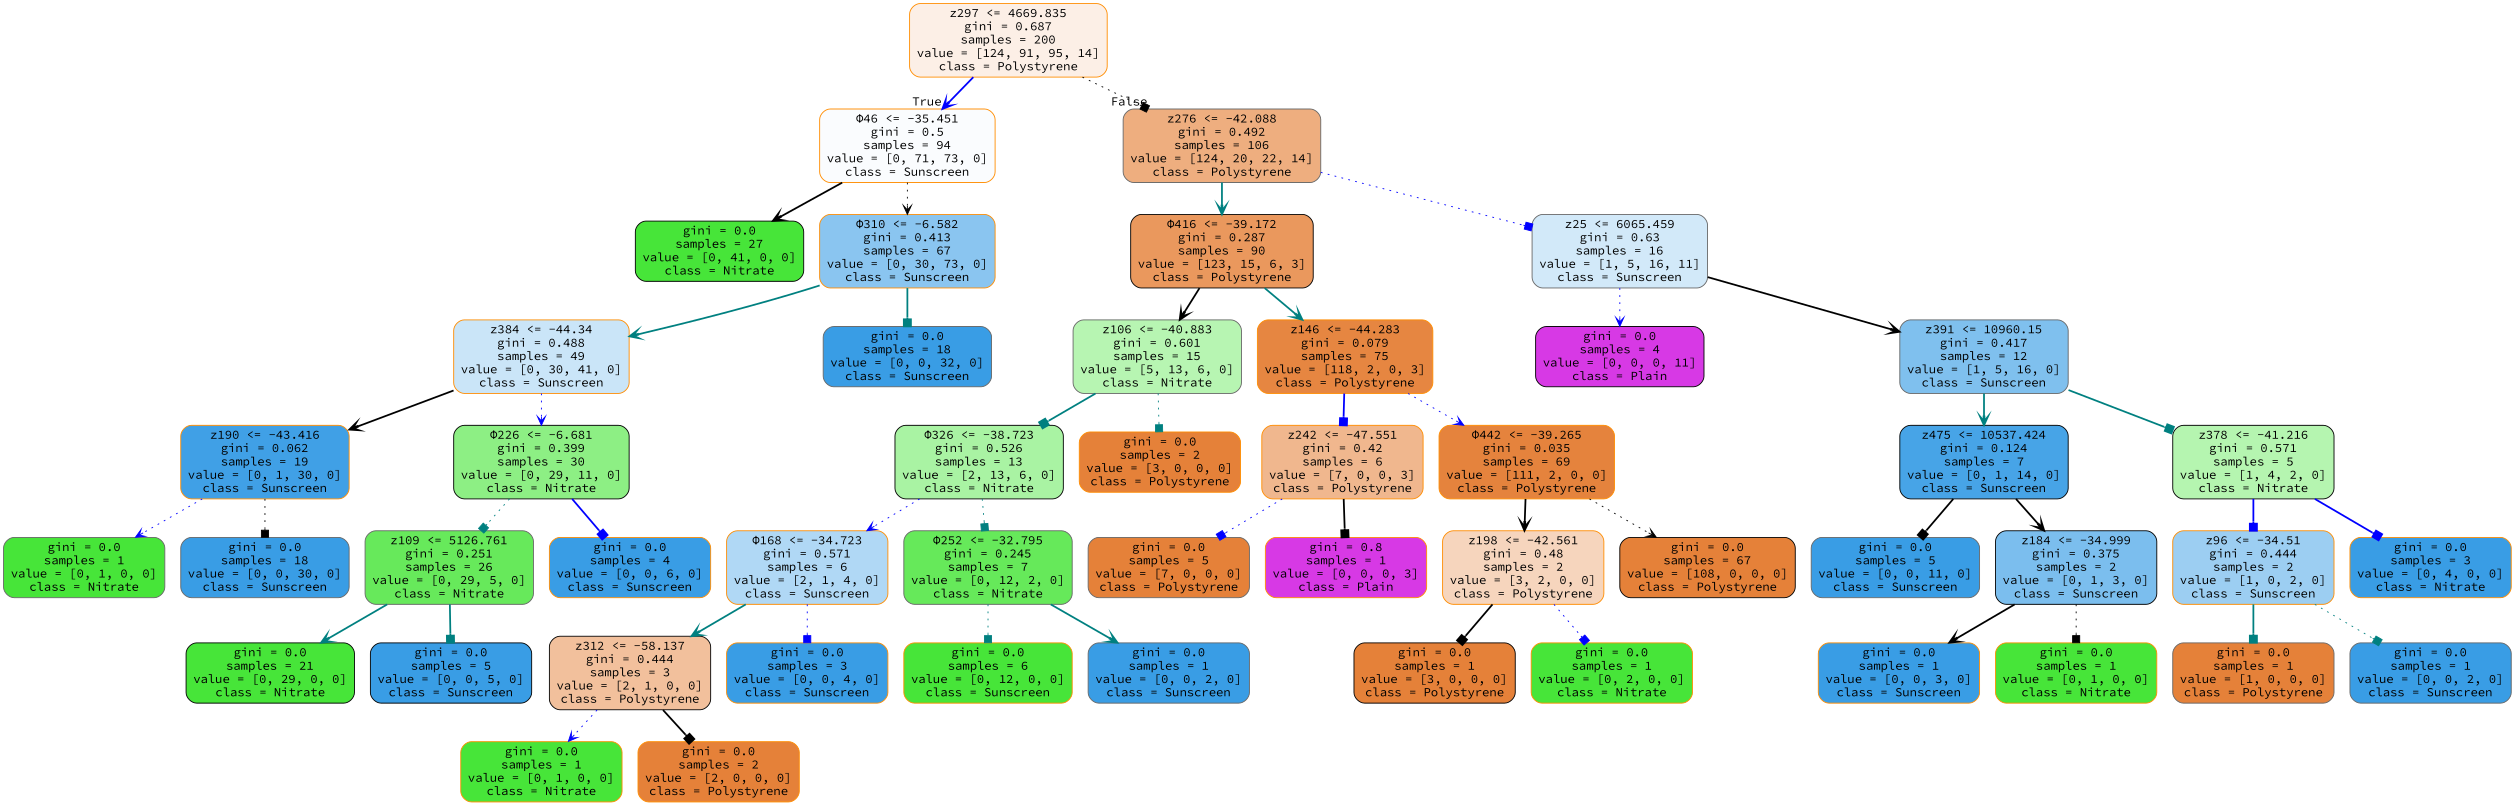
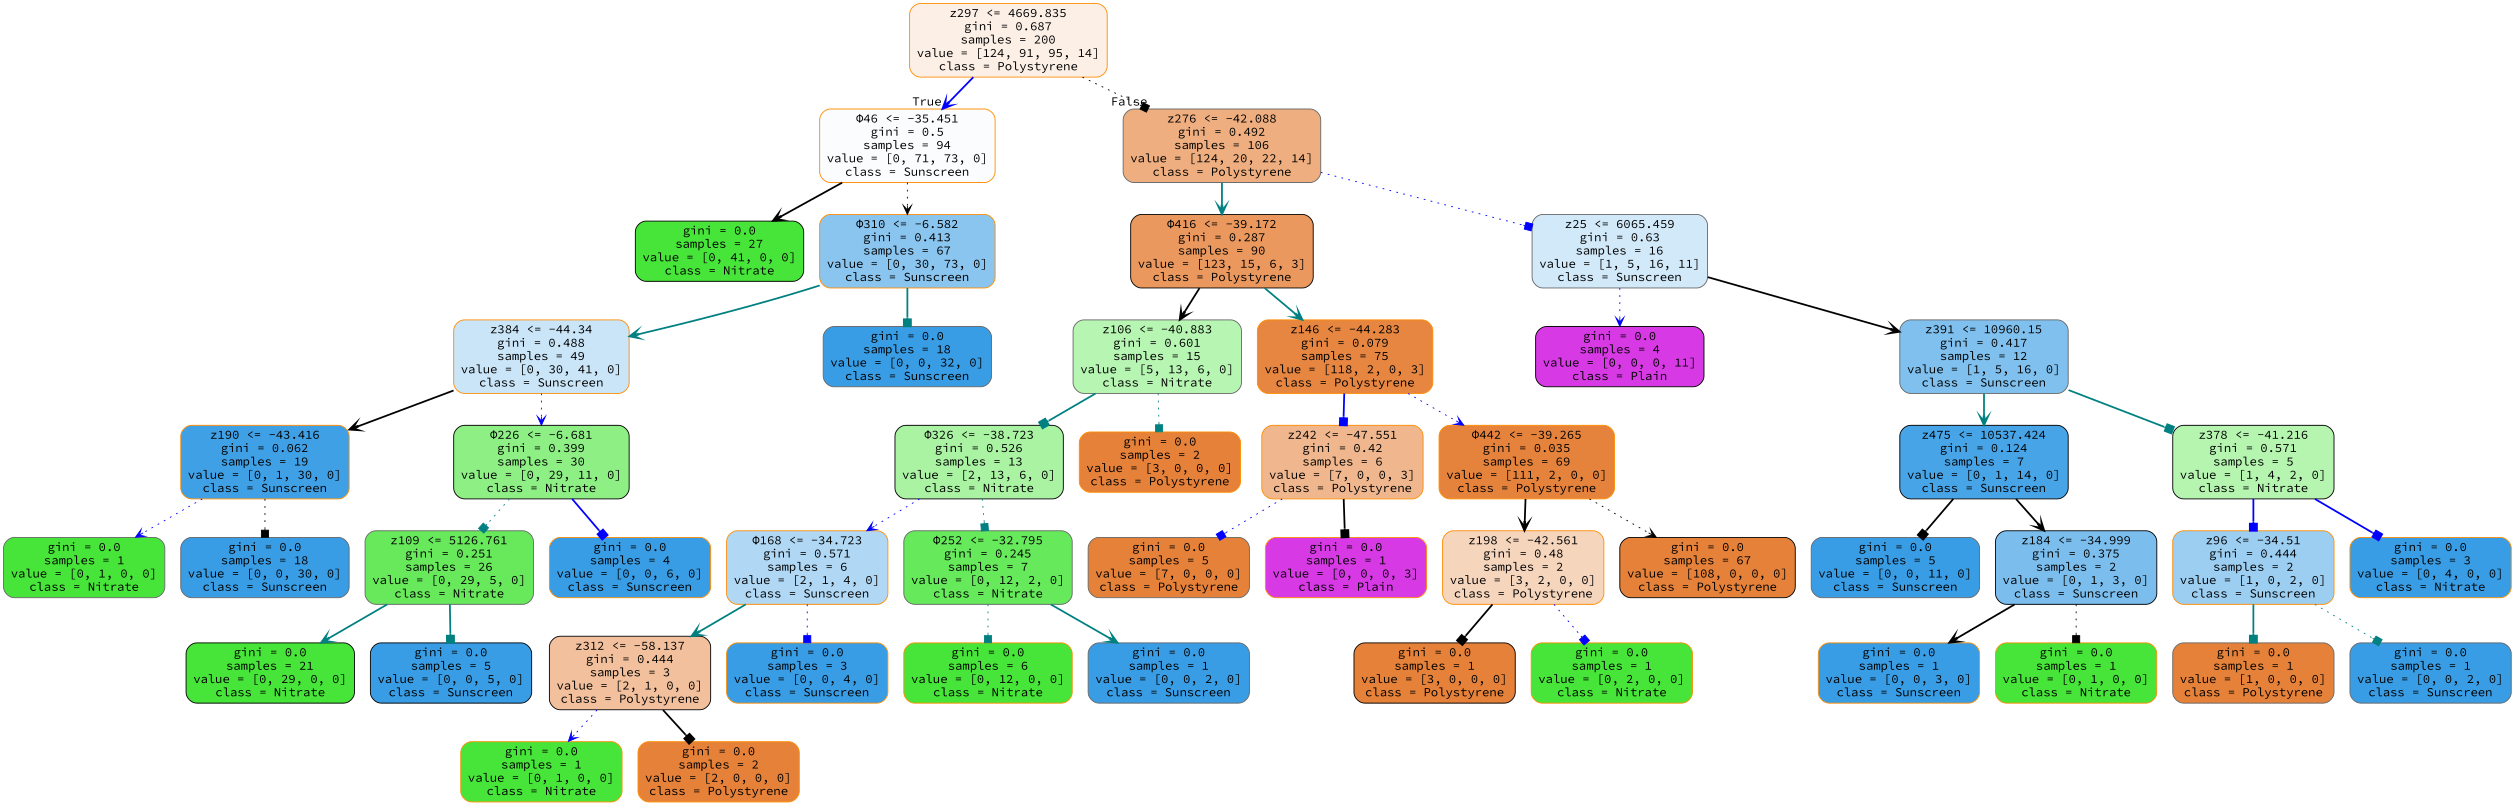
(1346, 568) -> (1346, 568)
(988, 673) -> (988, 673)
